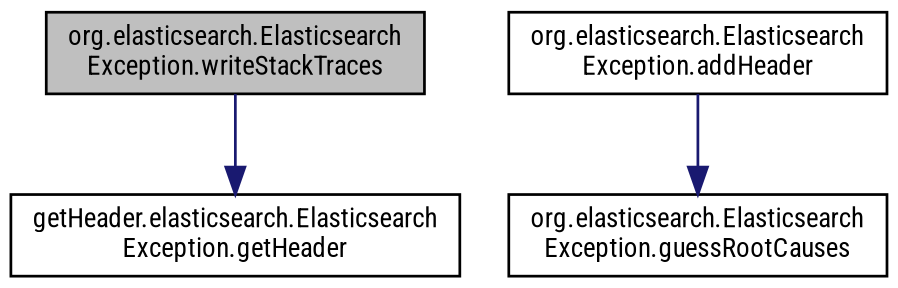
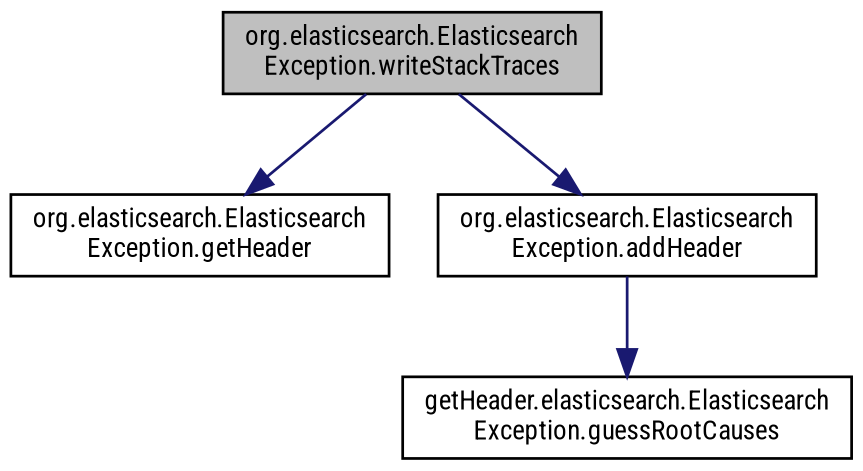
none -> (509, 135)
(235, 235) -> (200, 235)
(698, 235) -> (627, 418)
